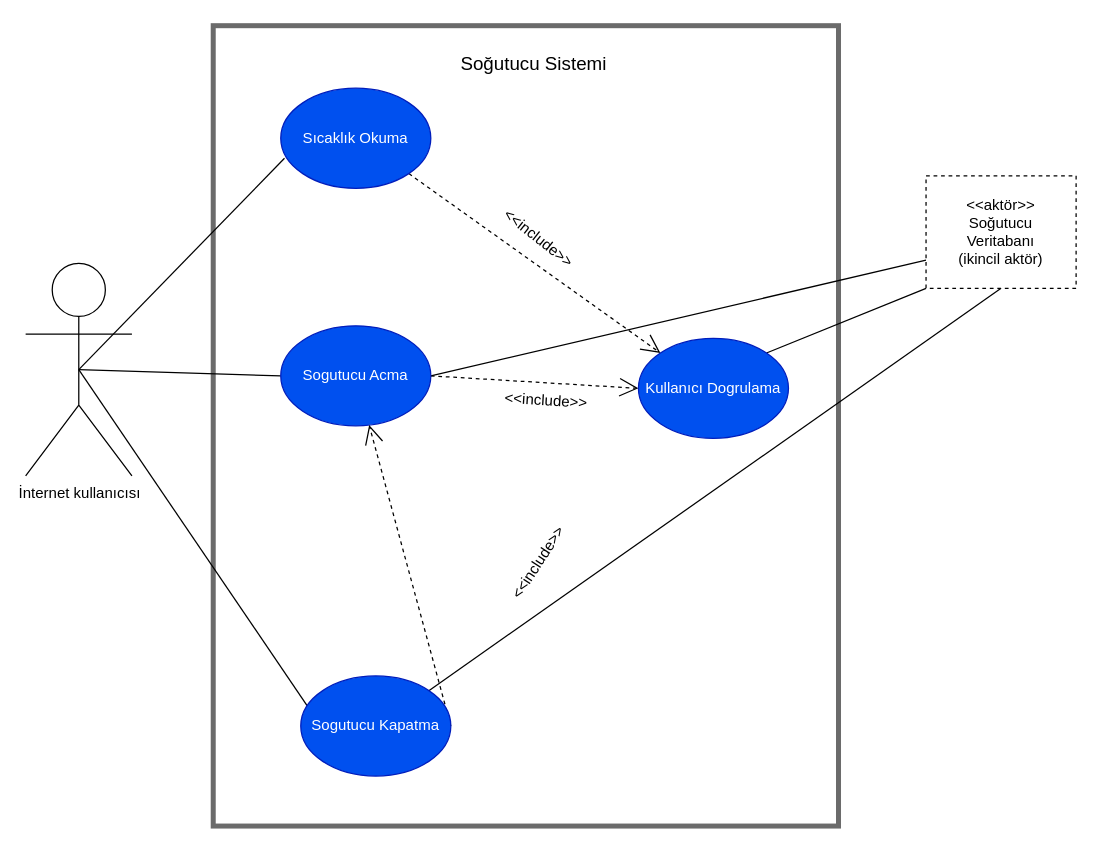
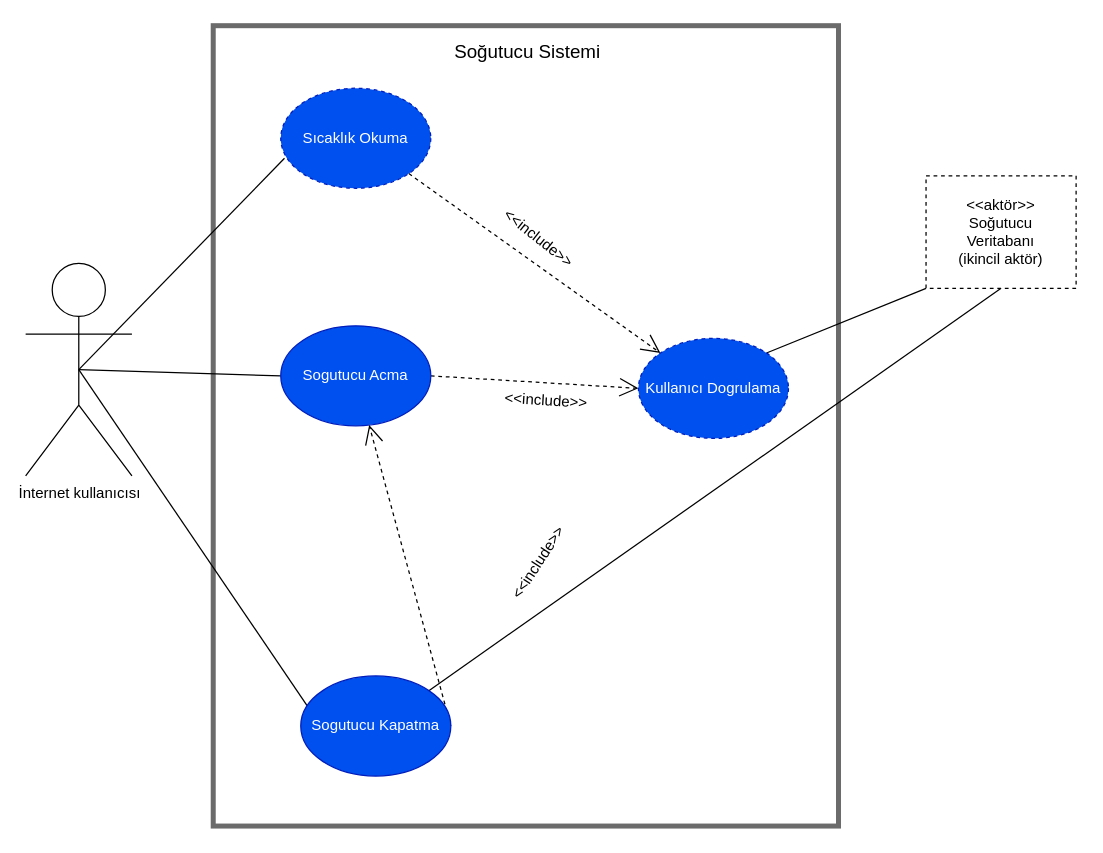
(533, 63) -> (527, 51)
(356, 138) -> (356, 138)
(680, 317) -> none
(713, 388) -> (713, 388)
